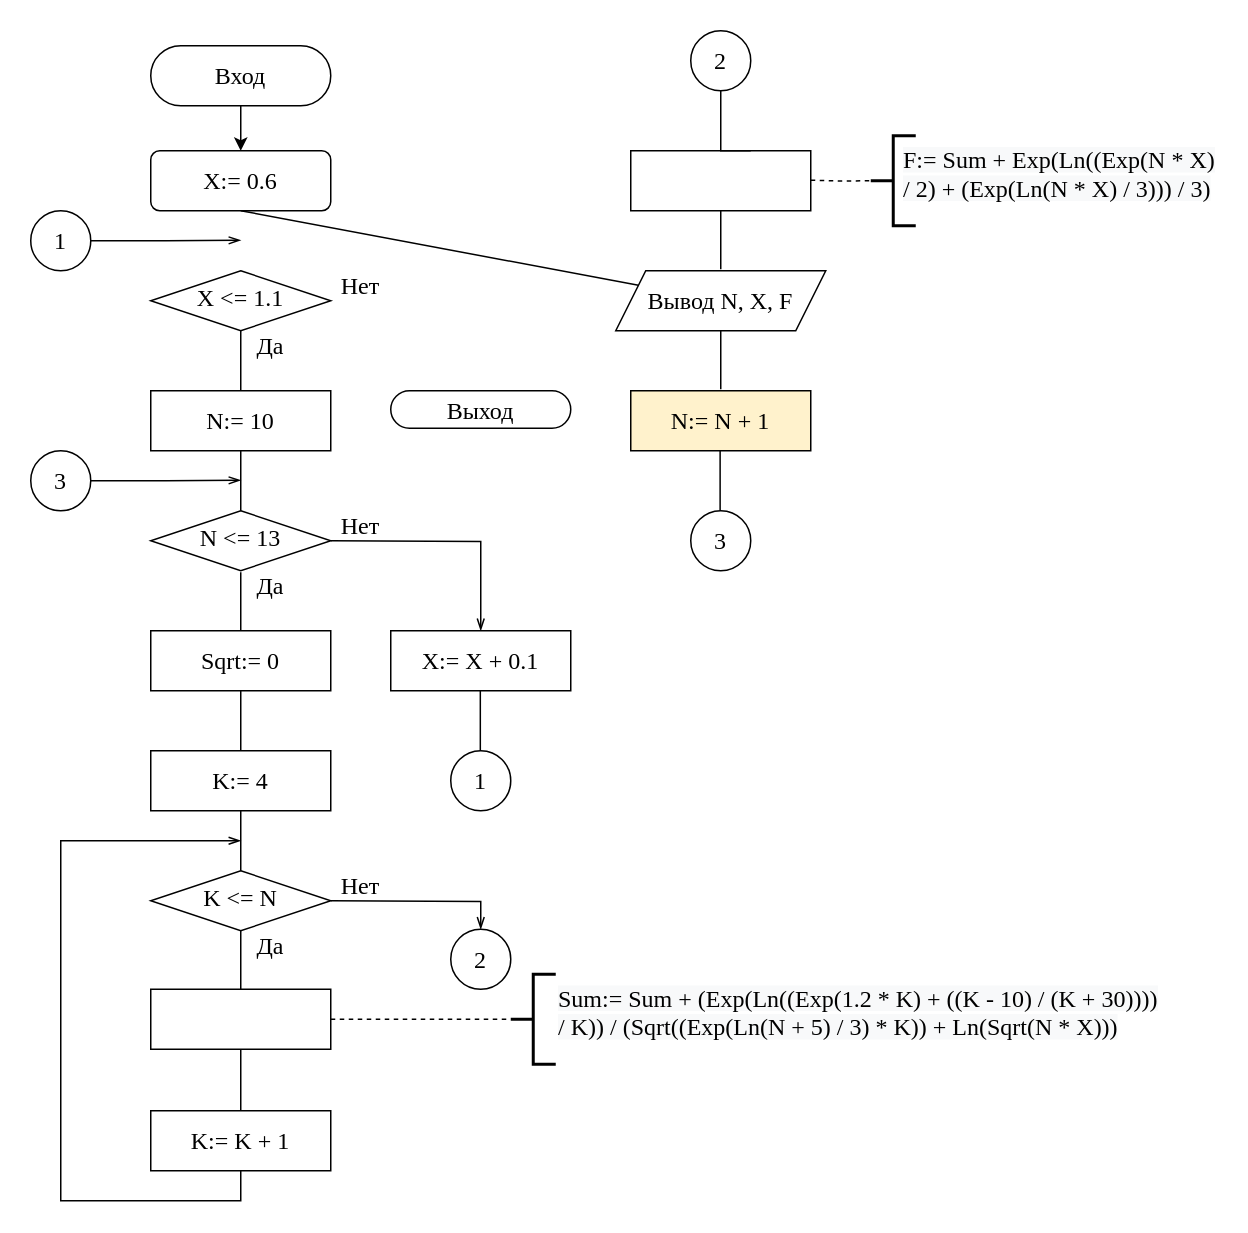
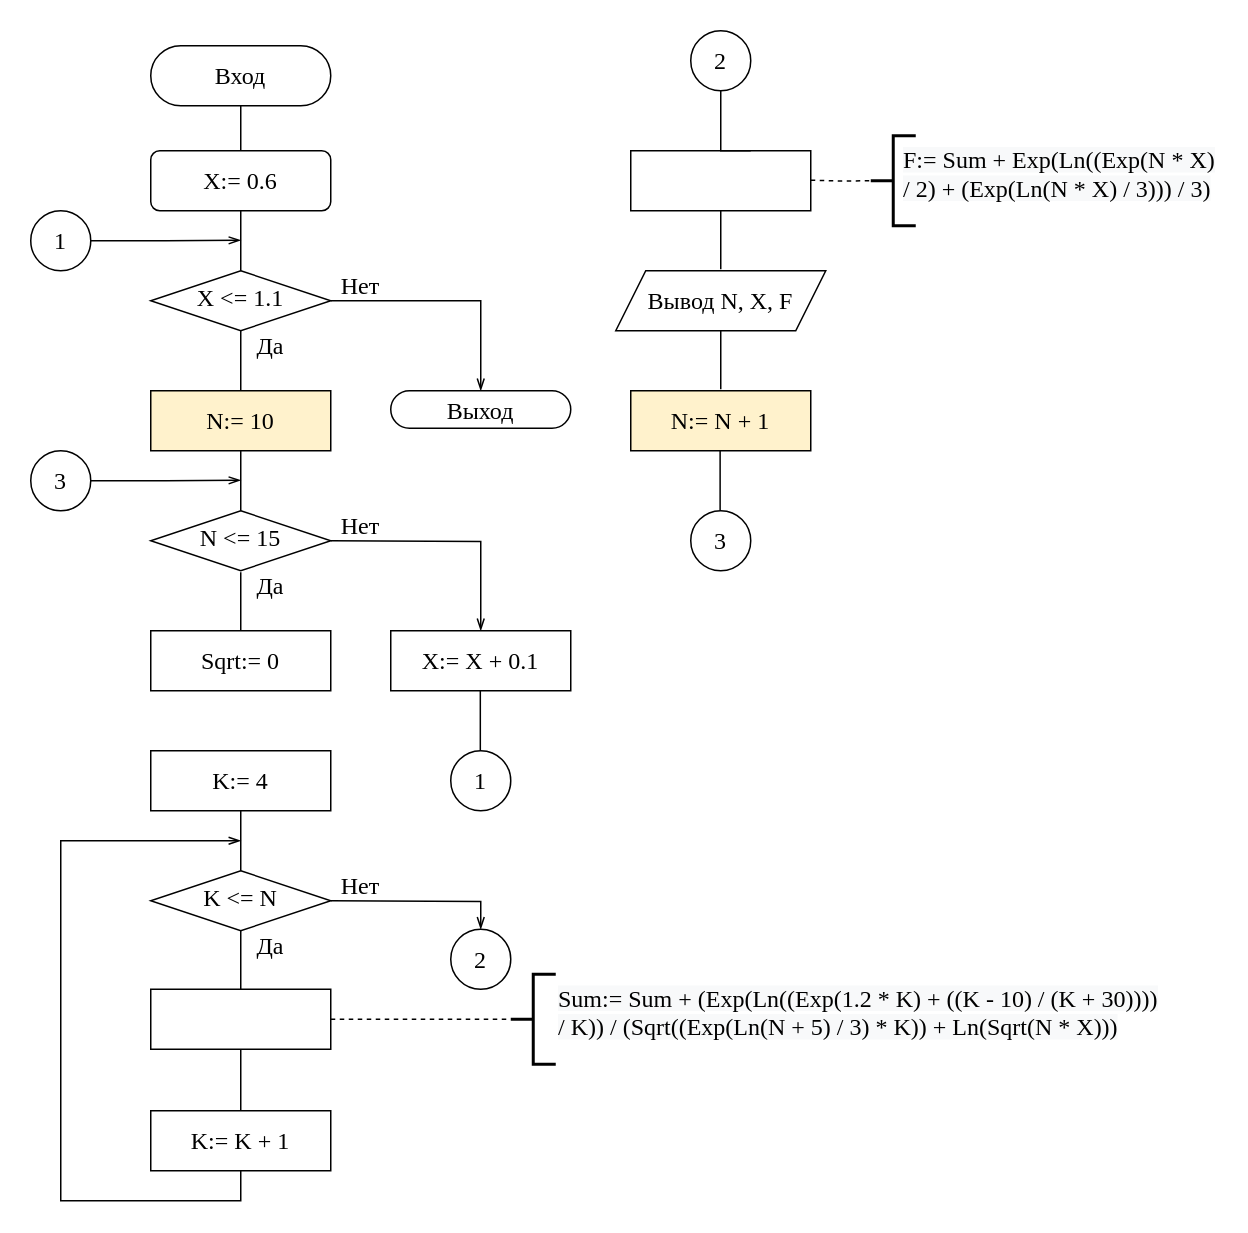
(241, 139) -> (241, 143)
(440, 248) -> (241, 241)
none -> (449, 301)
(241, 421) -> (241, 421)
(241, 538) -> (241, 538)
(241, 721) -> none
